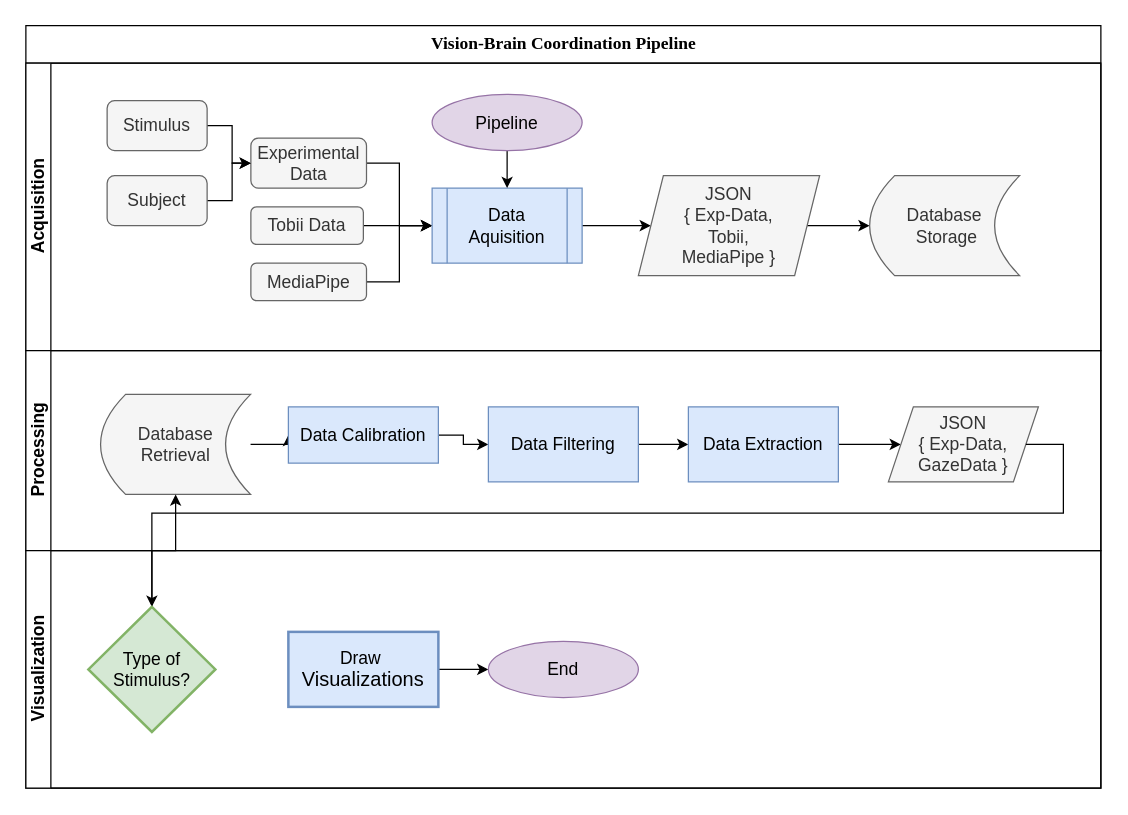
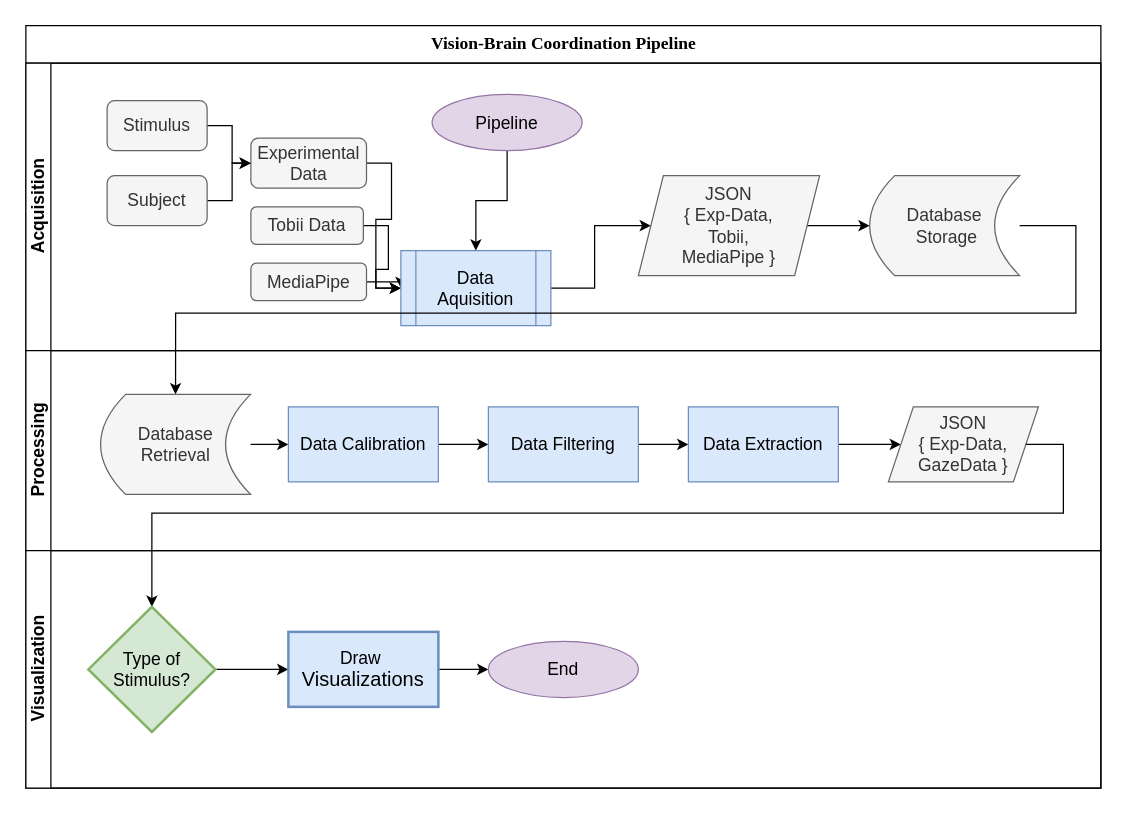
(507, 226) -> (476, 288)
none -> (830, 313)
(363, 435) -> (363, 444)
(175, 524) -> (247, 669)
